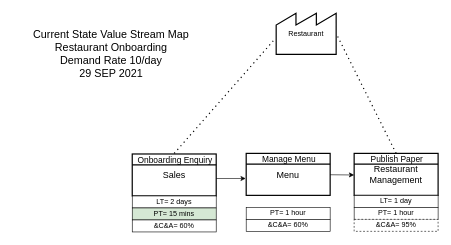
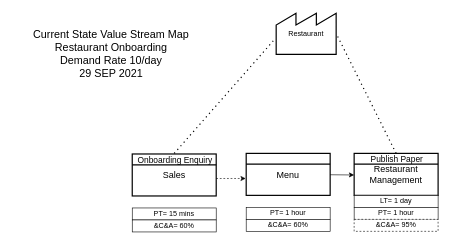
(288, 157) -> none
(229, 178) -> (229, 178)
(174, 202) -> none
(174, 214) -> (174, 214)
